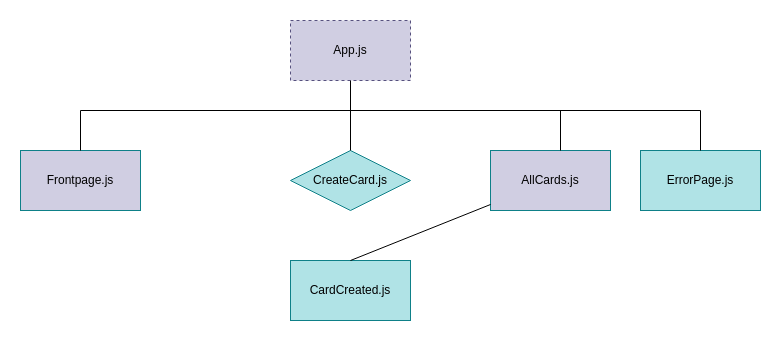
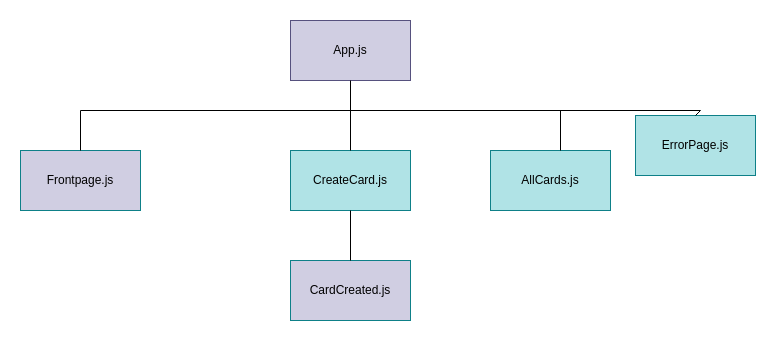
(351, 51) -> (351, 51)
(351, 181) -> (351, 181)
(551, 181) -> (551, 181)
(701, 181) -> (696, 146)
(421, 233) -> (351, 236)
(351, 291) -> (351, 291)
